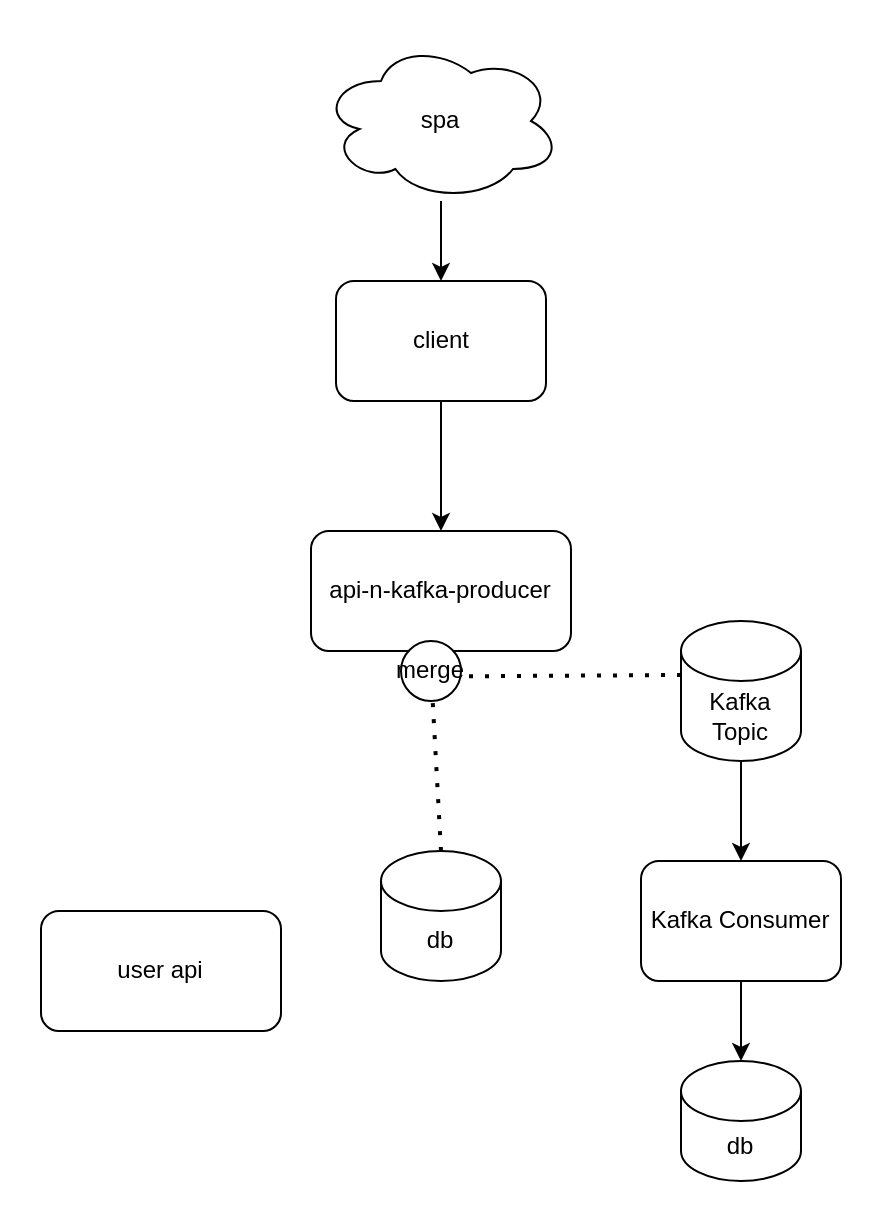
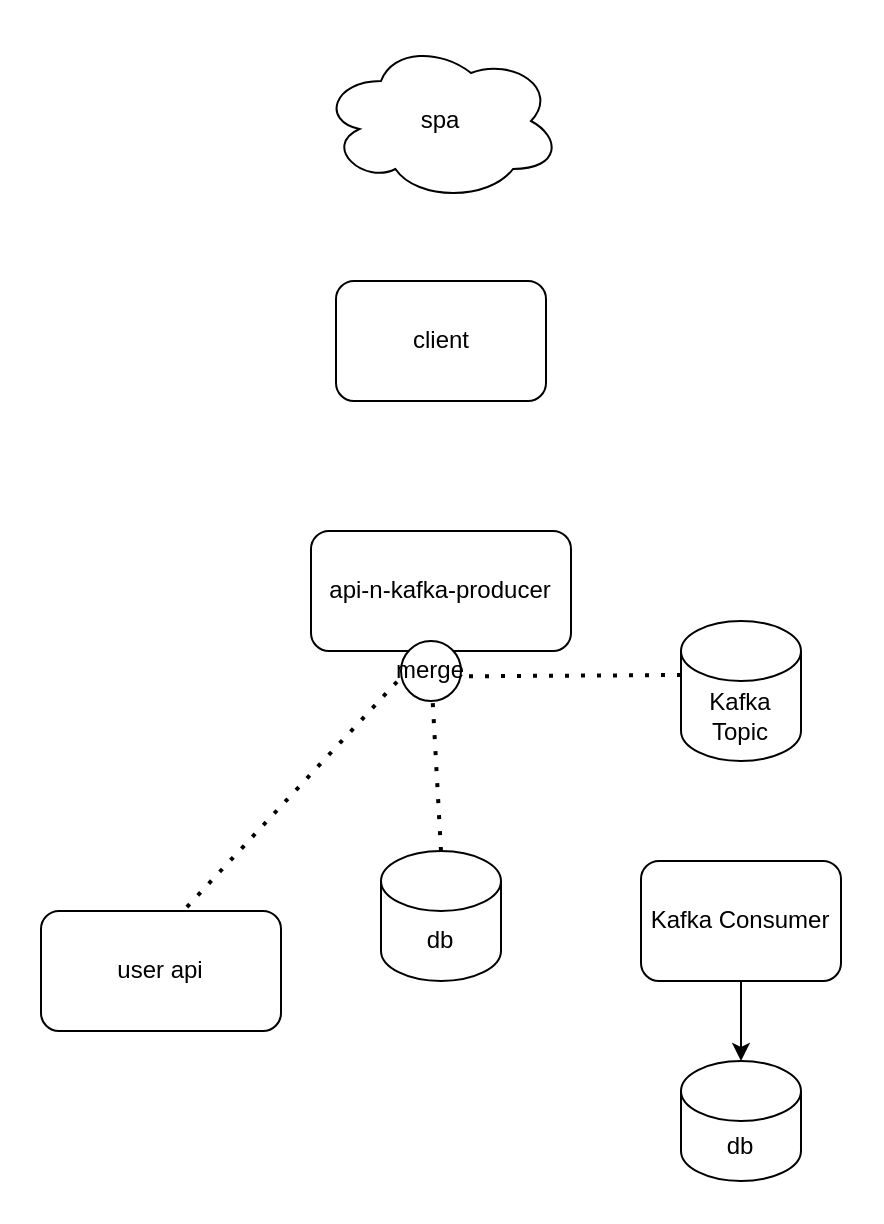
(441, 234) -> none
(441, 459) -> none
none -> (366, 715)
(741, 804) -> none
